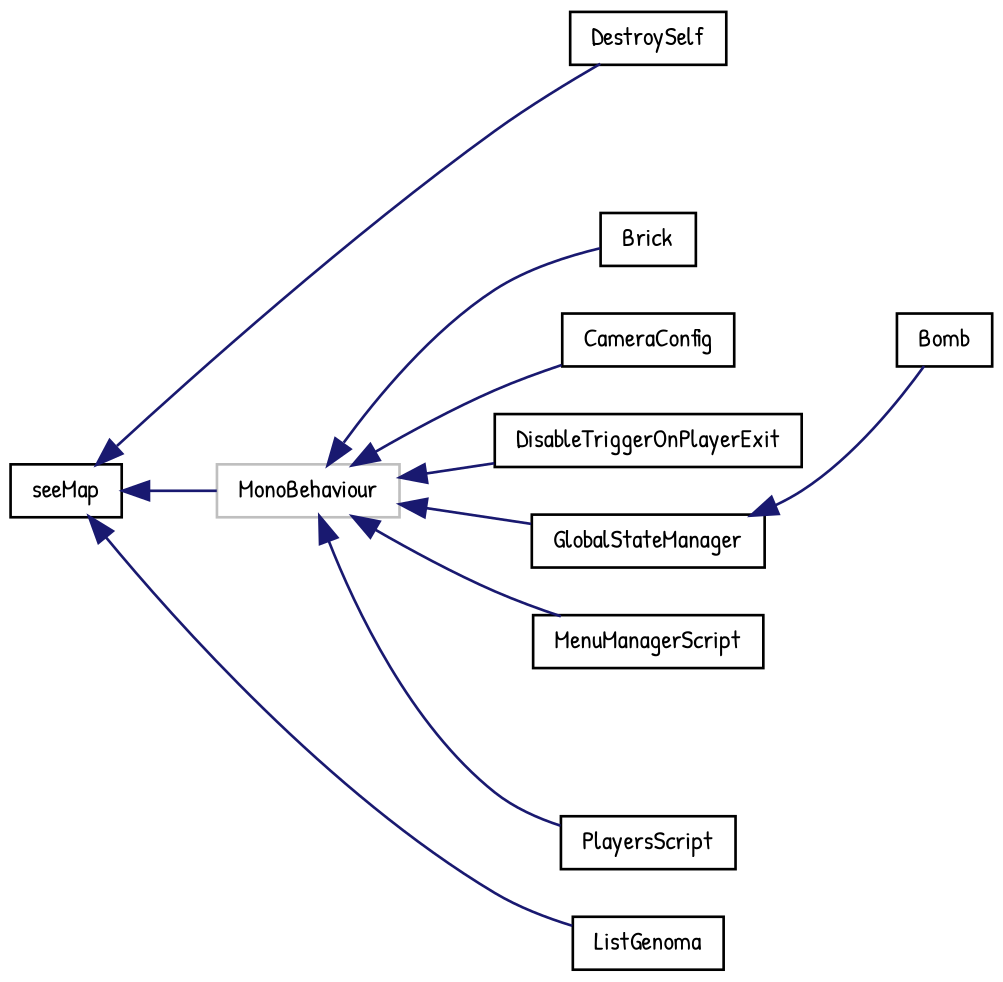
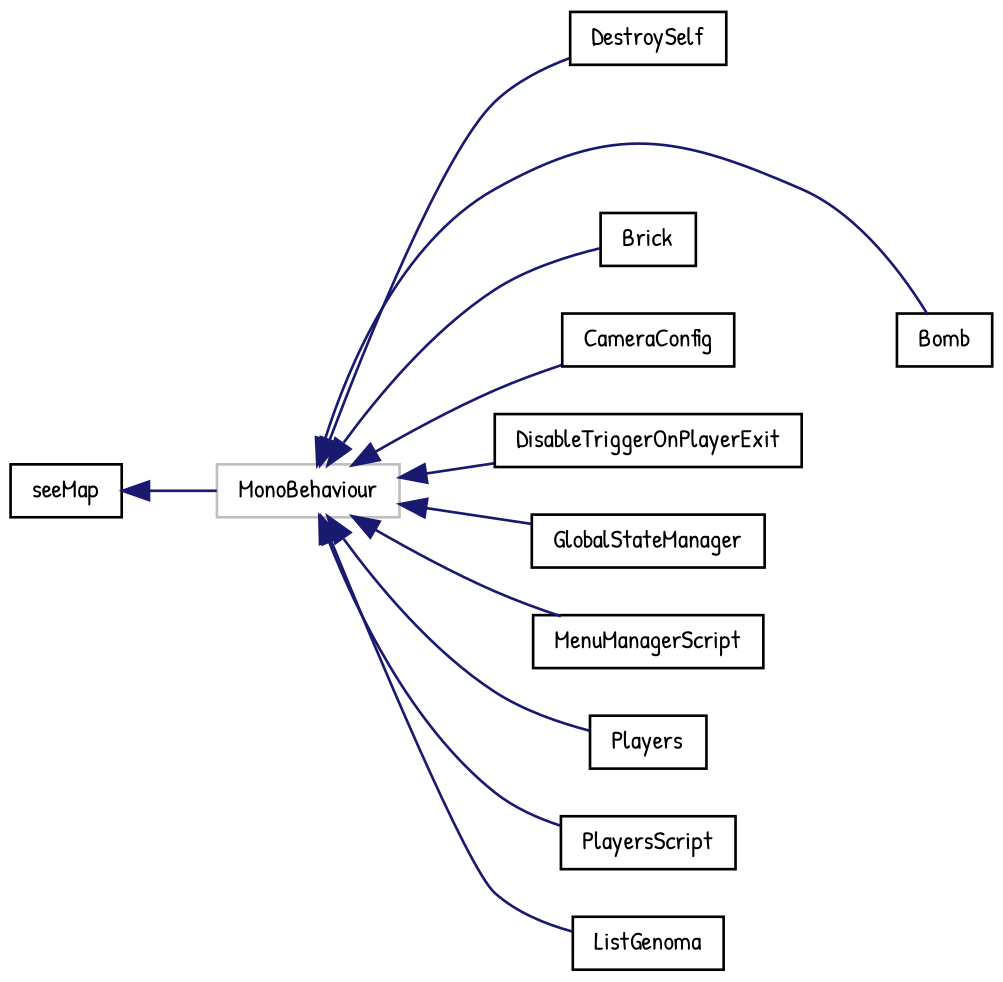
(350, 243) -> (420, 226)
(858, 445) -> (584, 151)
none -> (648, 742)
(317, 759) -> (425, 761)
